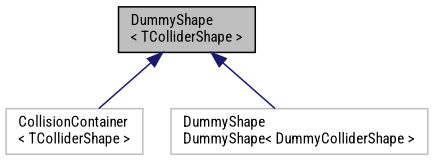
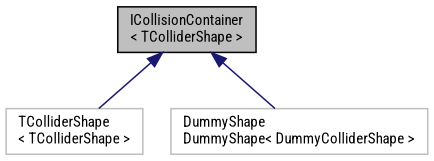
(187, 30) -> (187, 30)
(74, 131) -> (74, 131)
